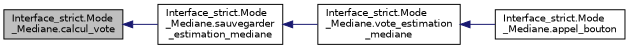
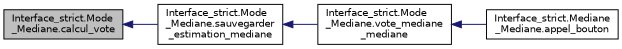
(389, 24) -> (385, 24)
(560, 24) -> (552, 24)
